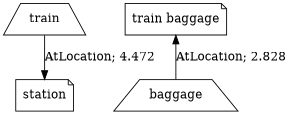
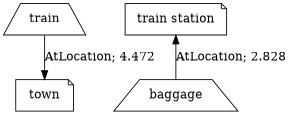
(176, 19) -> (176, 19)
(45, 95) -> (45, 95)
